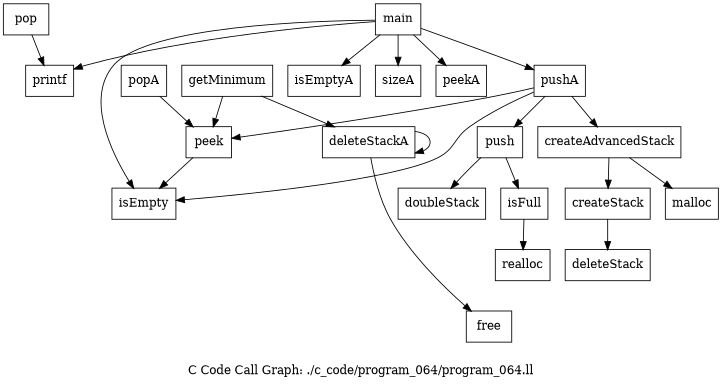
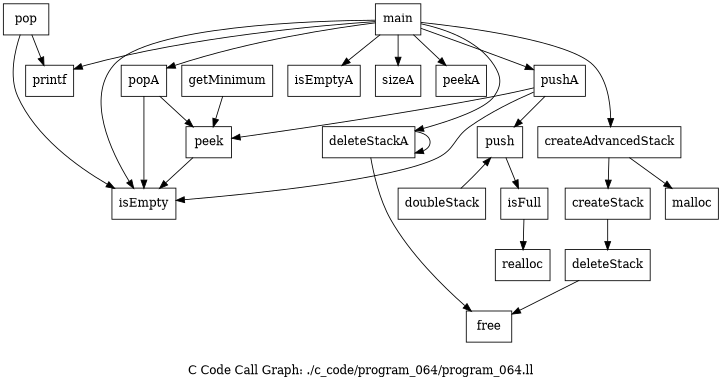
none -> (274, 40)
(582, 108) -> (538, 42)
(294, 110) -> (499, 77)
none -> (34, 124)
none -> (144, 138)
(469, 170) -> (473, 177)
none -> (549, 295)
